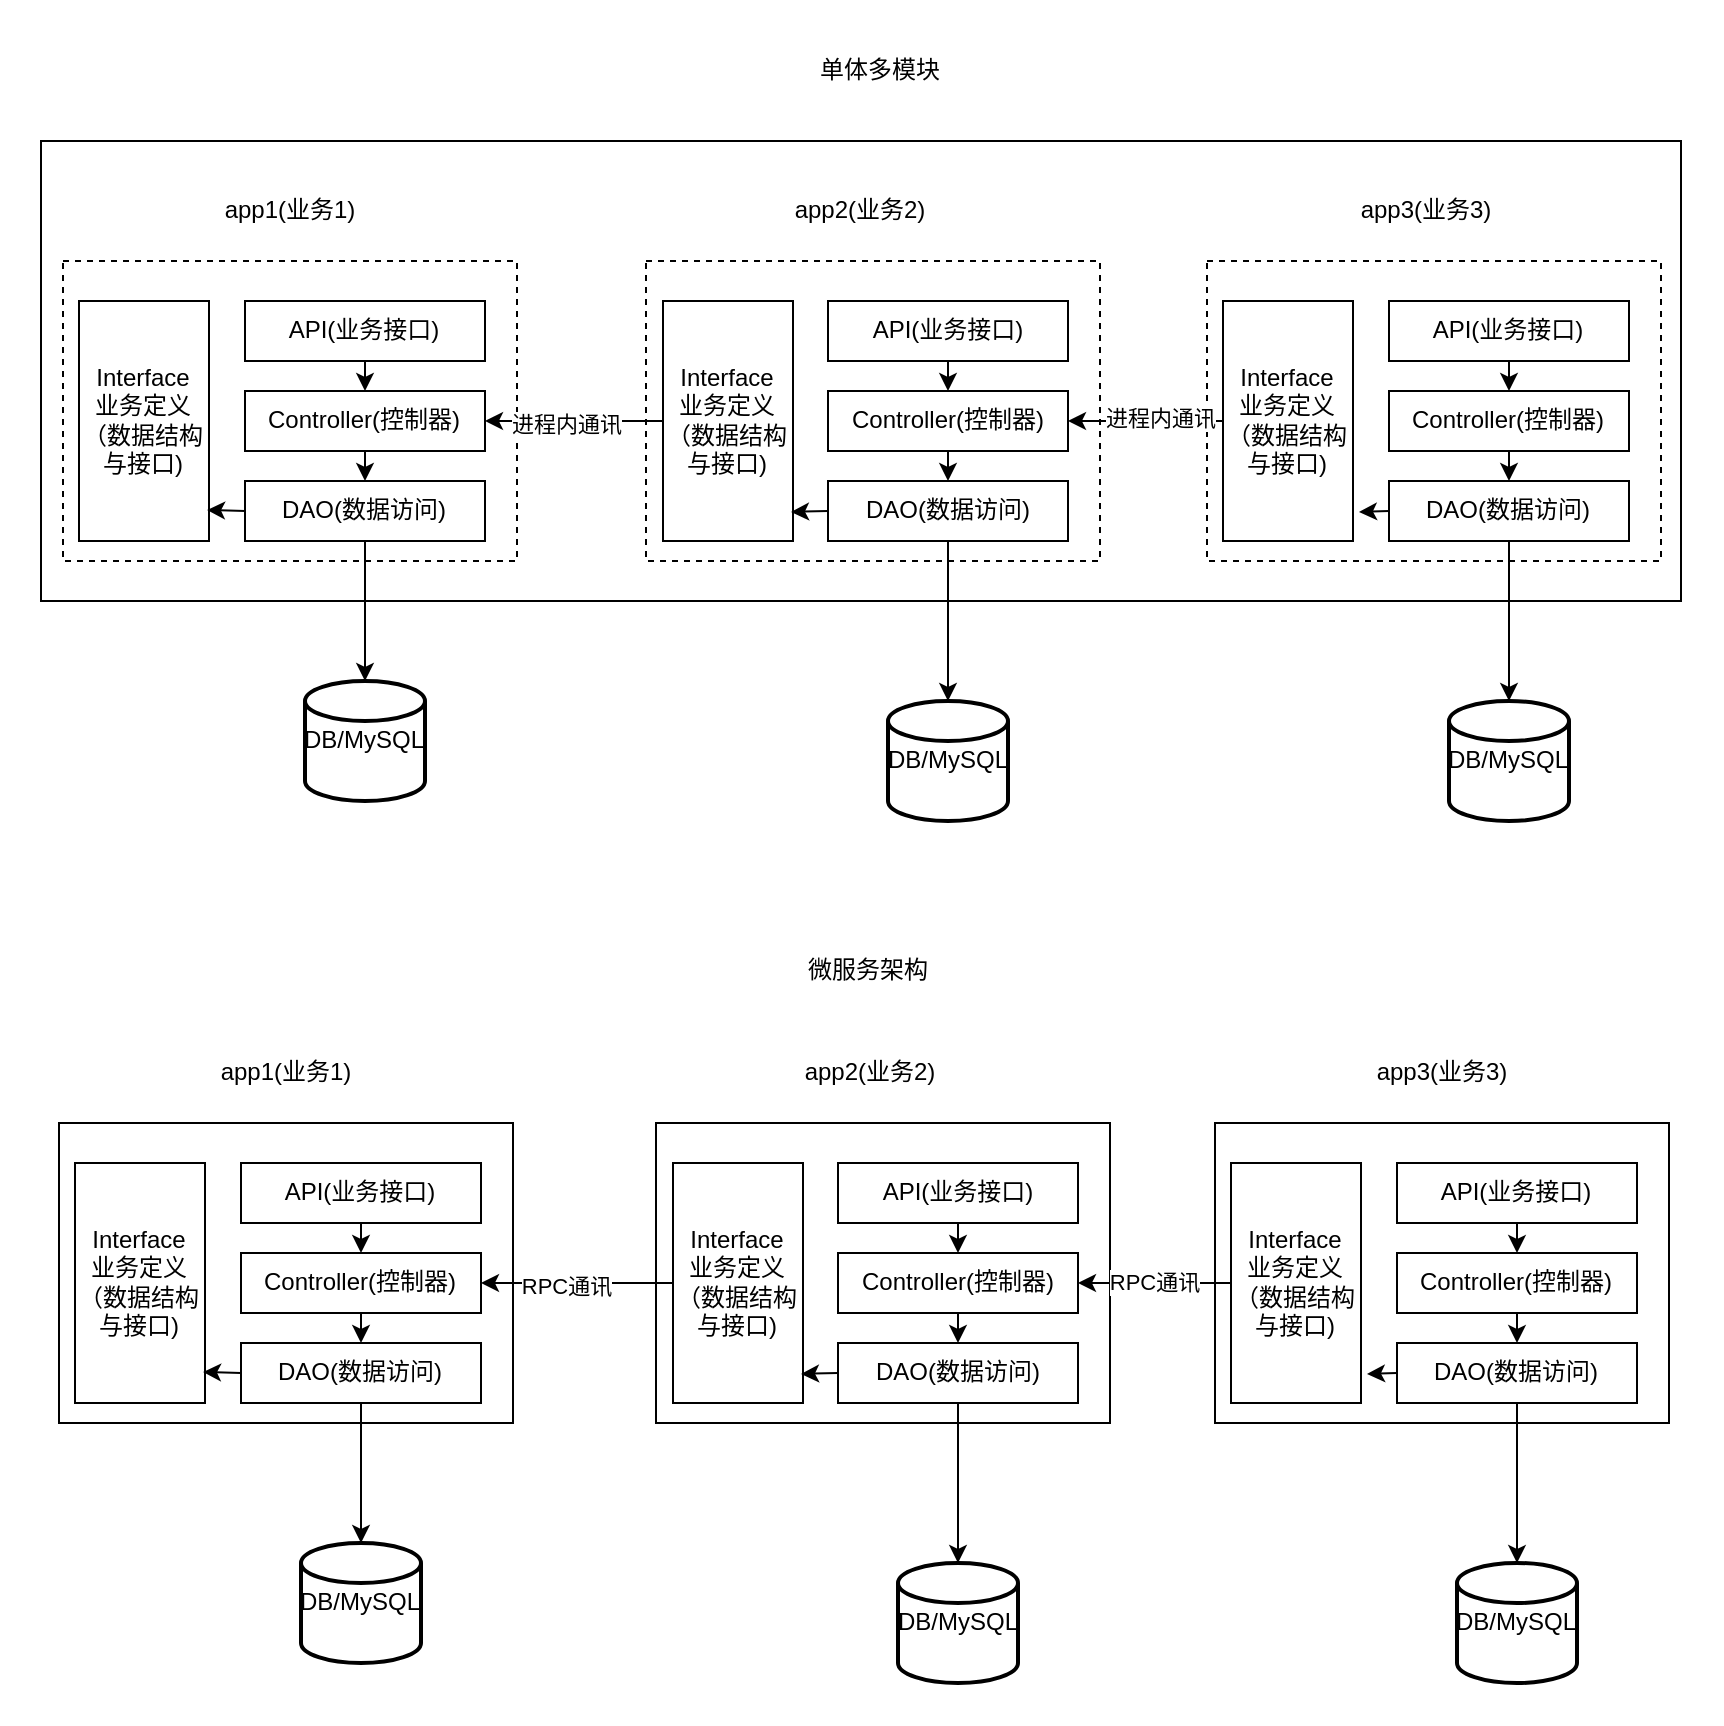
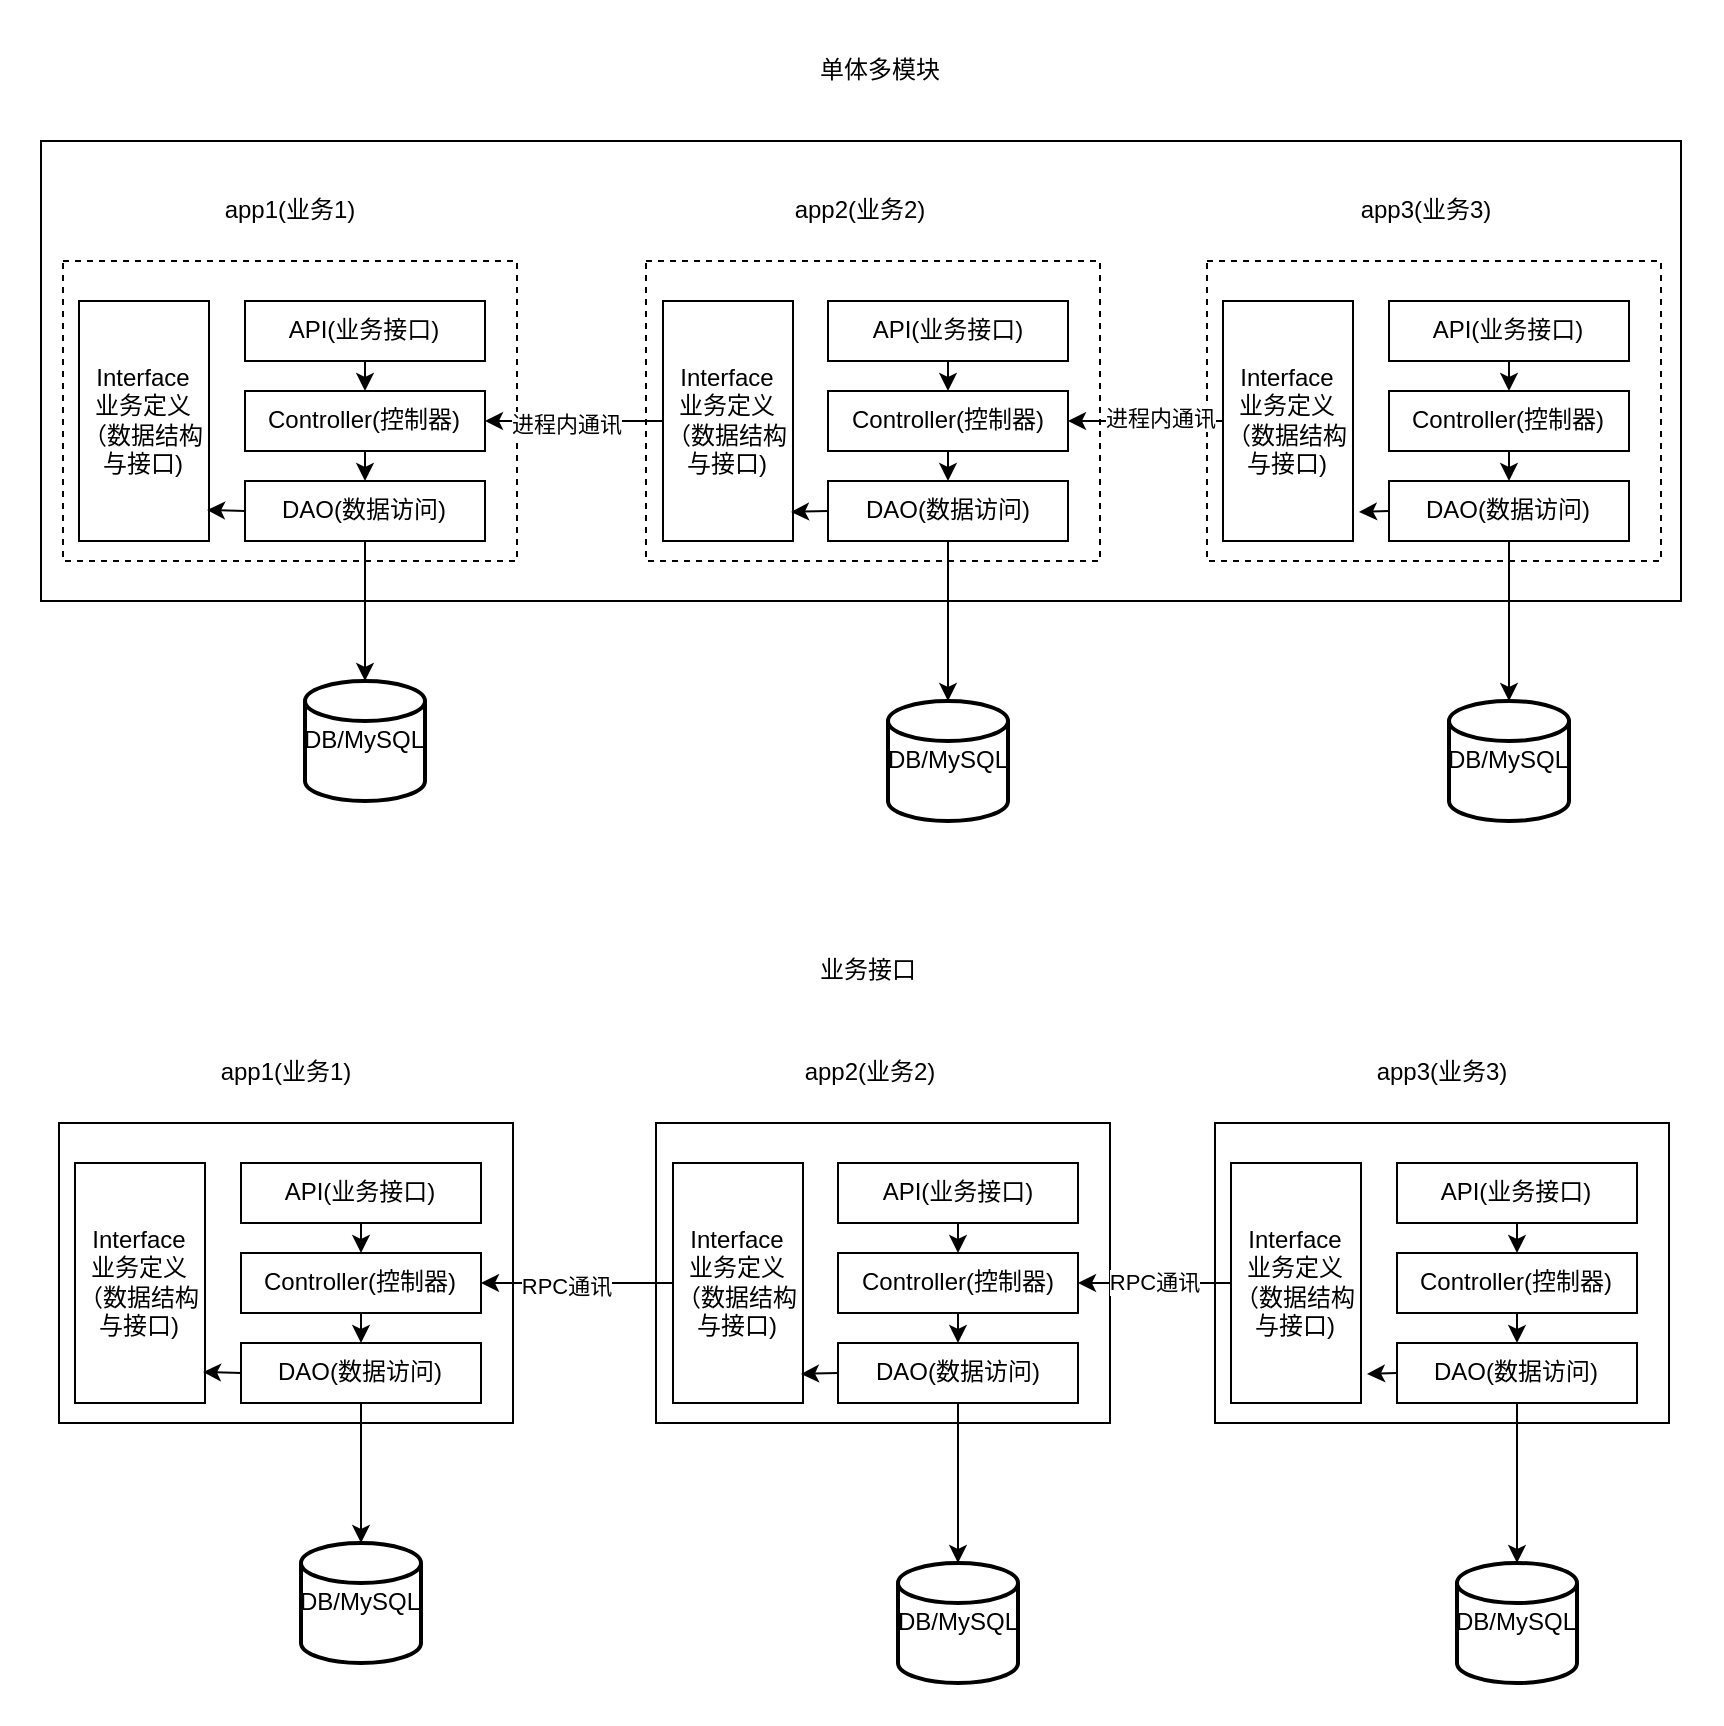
(869, 971) -> (869, 971)
